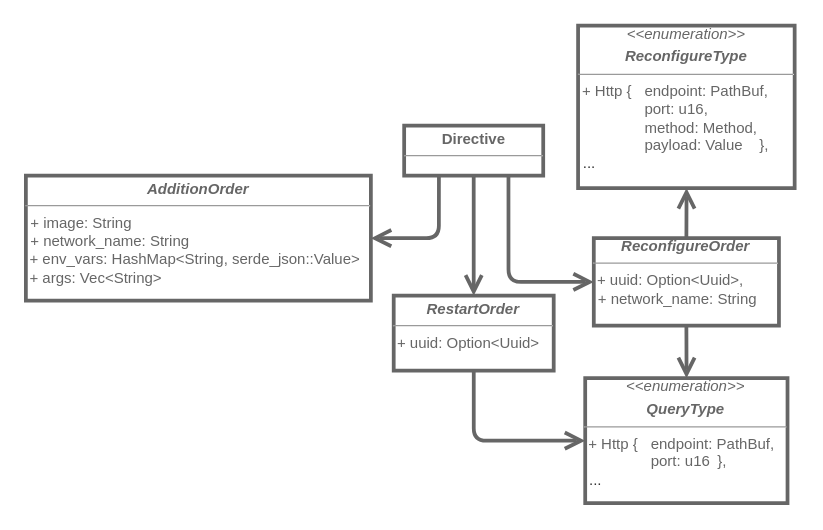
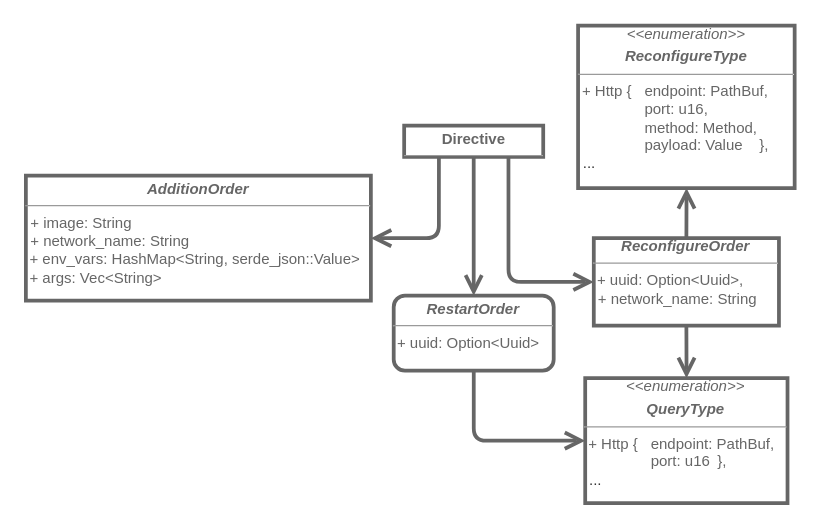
(473, 151) -> (473, 141)
(473, 333) -> (473, 333)
